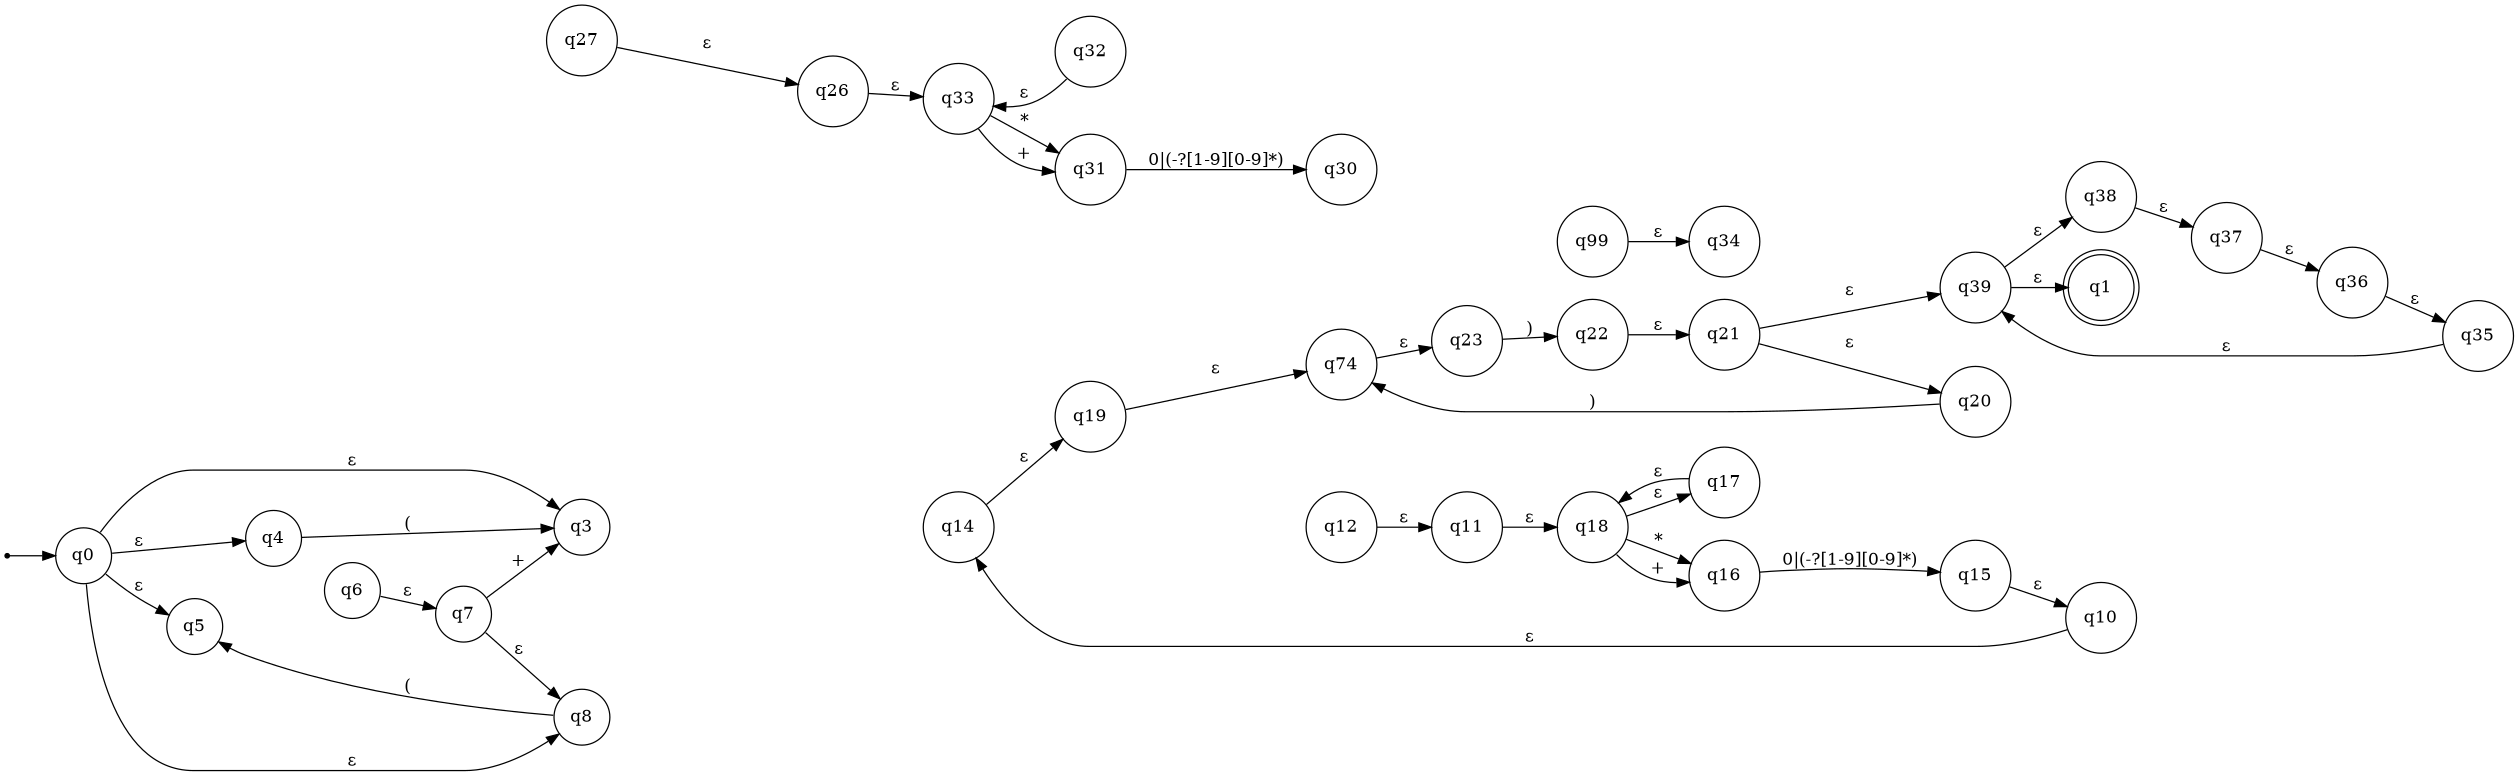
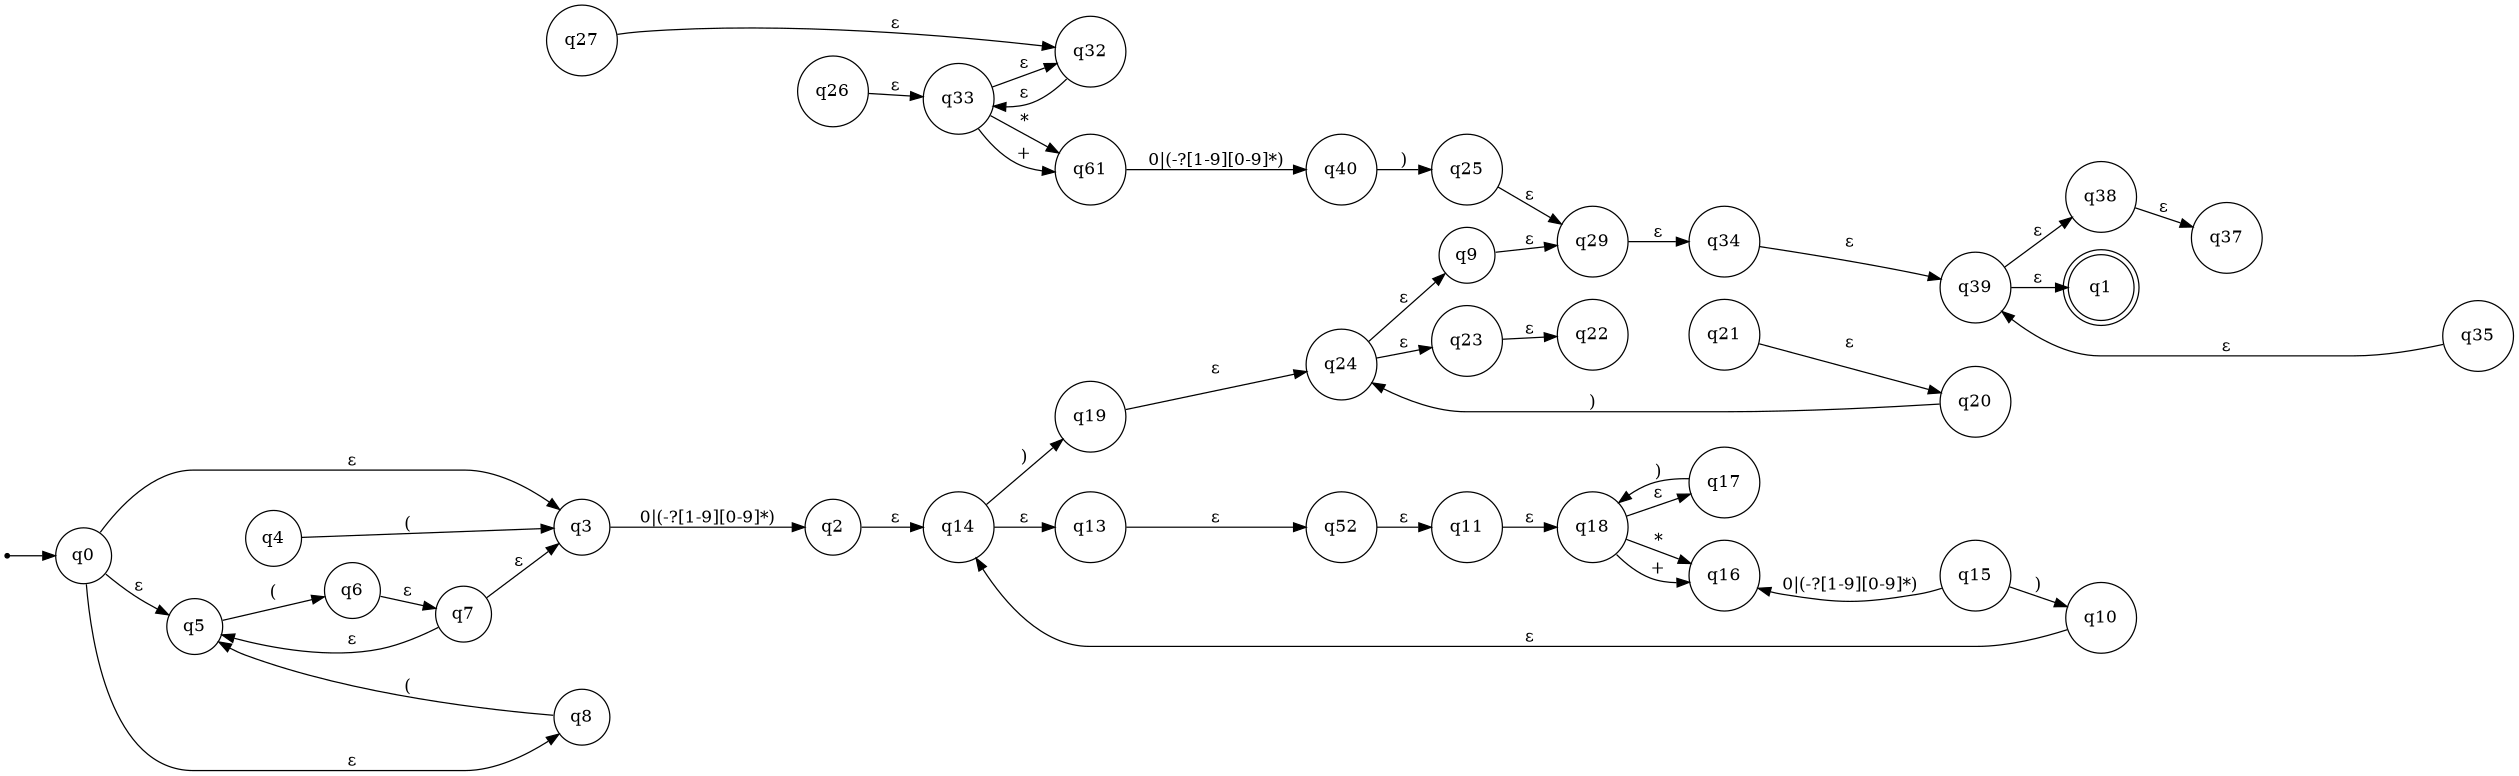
(701, 65) -> (830, 30)
none -> (1019, 77)
(1091, 170) -> (1091, 170)
(1341, 170) -> (1341, 170)
none -> (1467, 170)
(1593, 242) -> (1593, 242)
none -> (1467, 255)
(2352, 283) -> none
(1844, 312) -> (1844, 260)
(1530, 329) -> (1530, 329)
(1652, 335) -> none
(1341, 365) -> (1341, 365)
(1025, 457) -> (1025, 457)
(1658, 472) -> (1658, 472)
none -> (833, 527)
none -> (1091, 527)
(1341, 527) -> (1341, 527)
(172, 548) -> none
(519, 561) -> (519, 561)
(1844, 569) -> (1856, 601)
(2038, 585) -> (2038, 585)
none -> (267, 610)
(518, 662) -> (338, 653)
